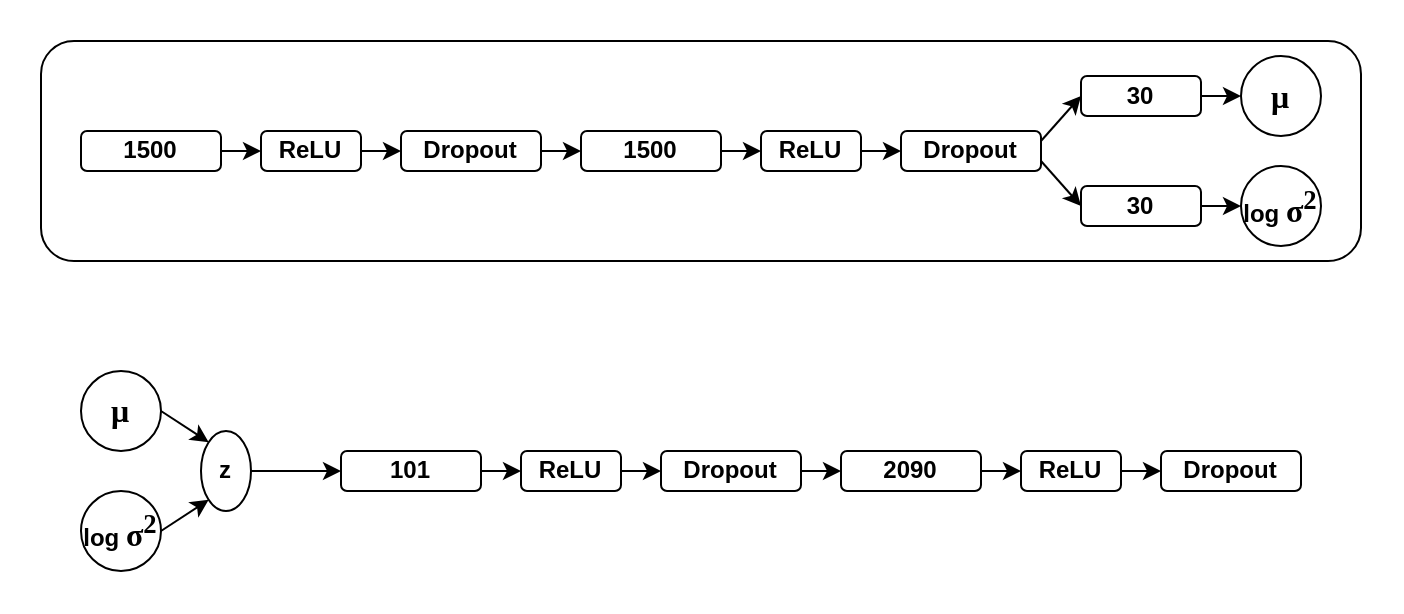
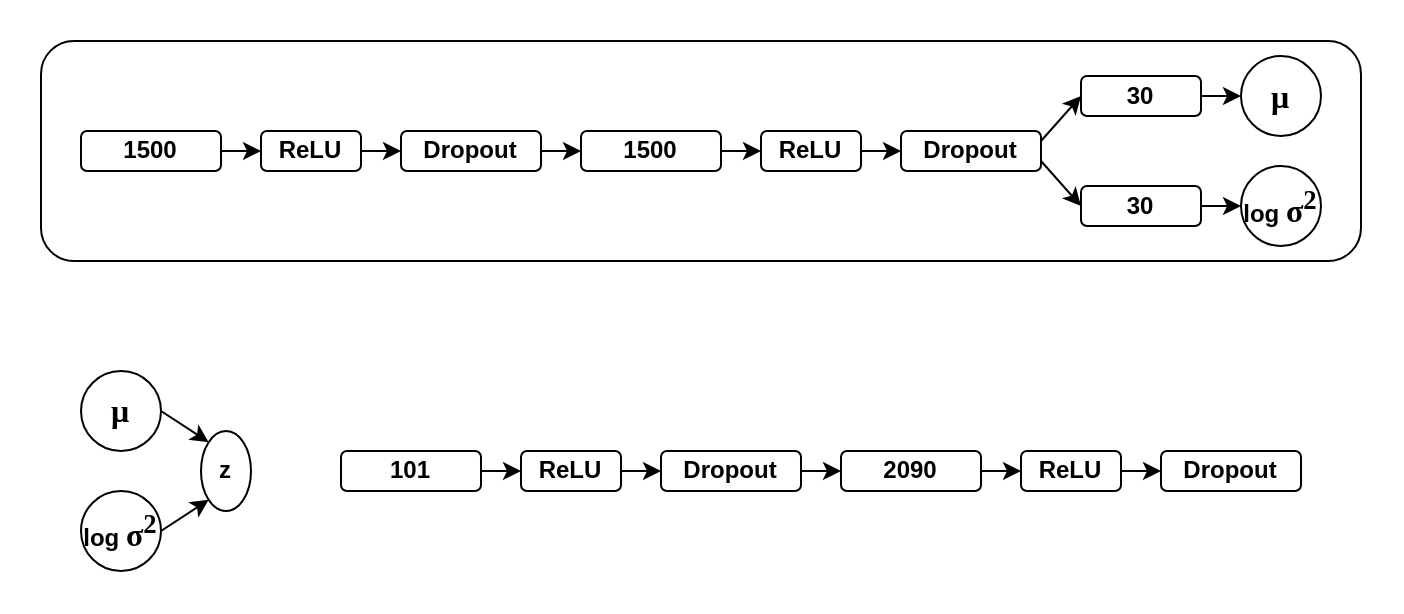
(289, 471) -> none
